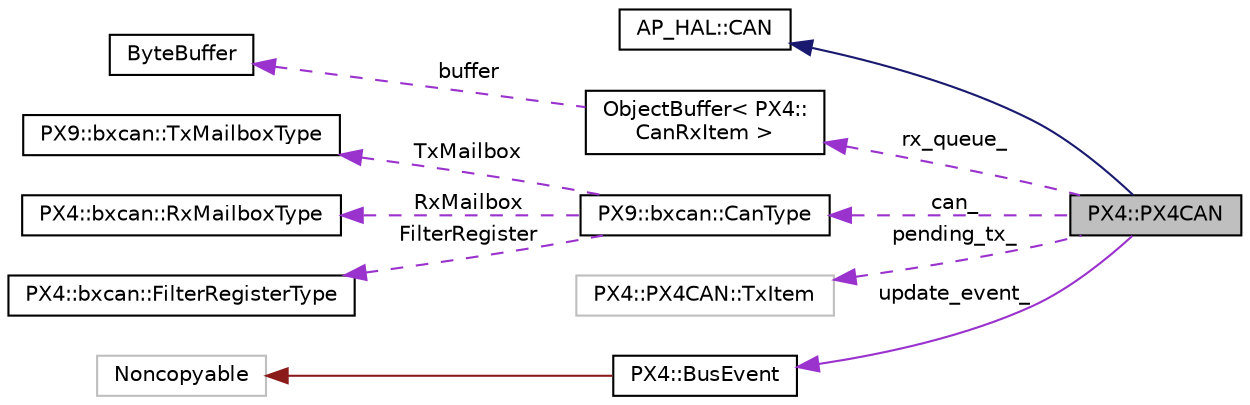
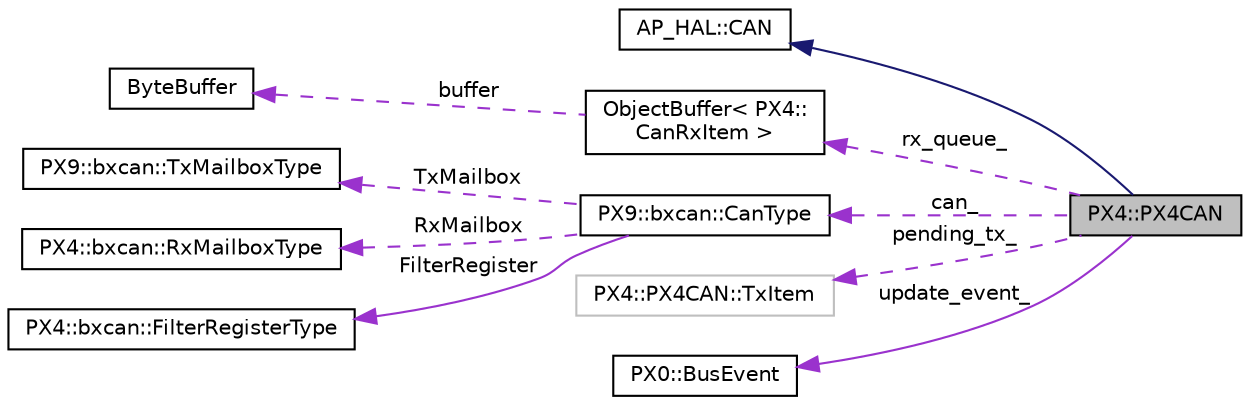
(485, 255) -> (507, 289)
(182, 376) -> none
(705, 376) -> (705, 376)
